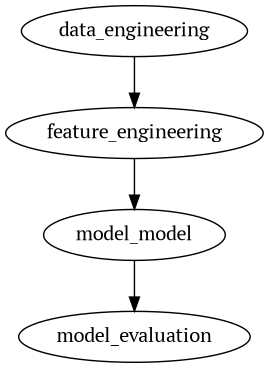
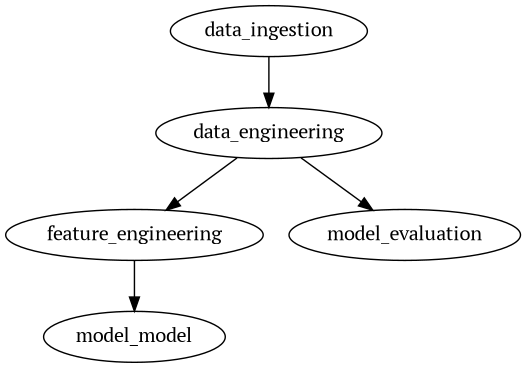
none -> (269, 31)
(134, 279) -> (331, 180)
